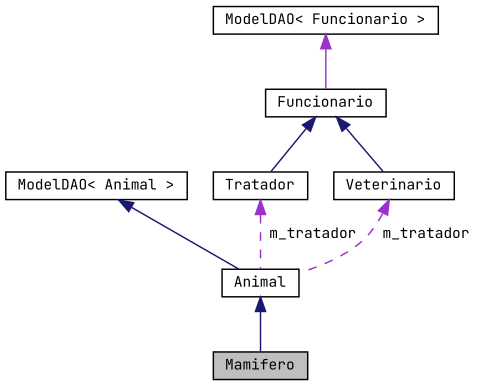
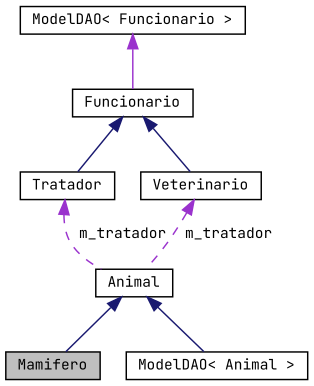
(185, 238) -> (181, 329)
